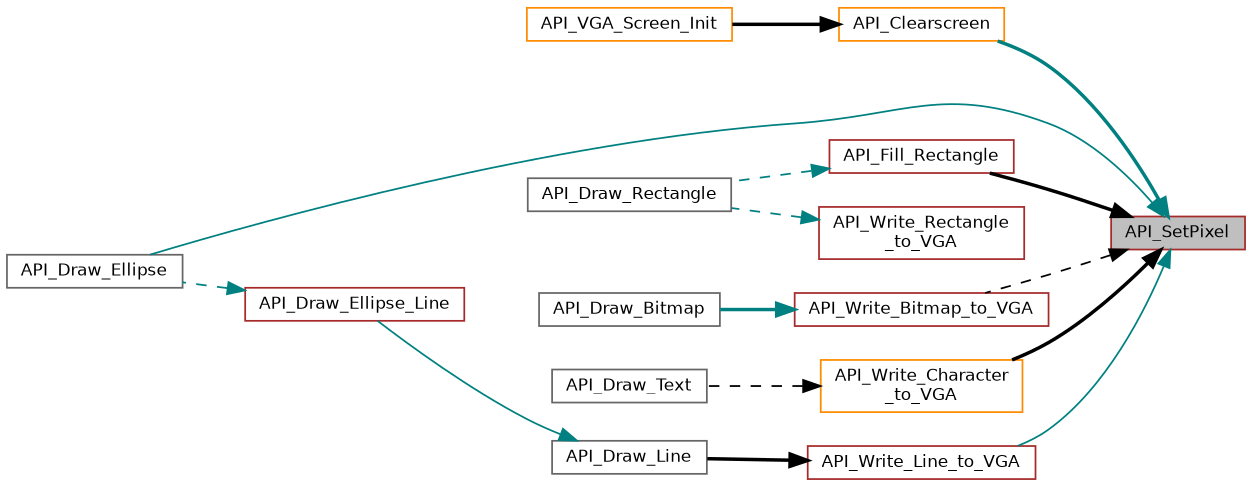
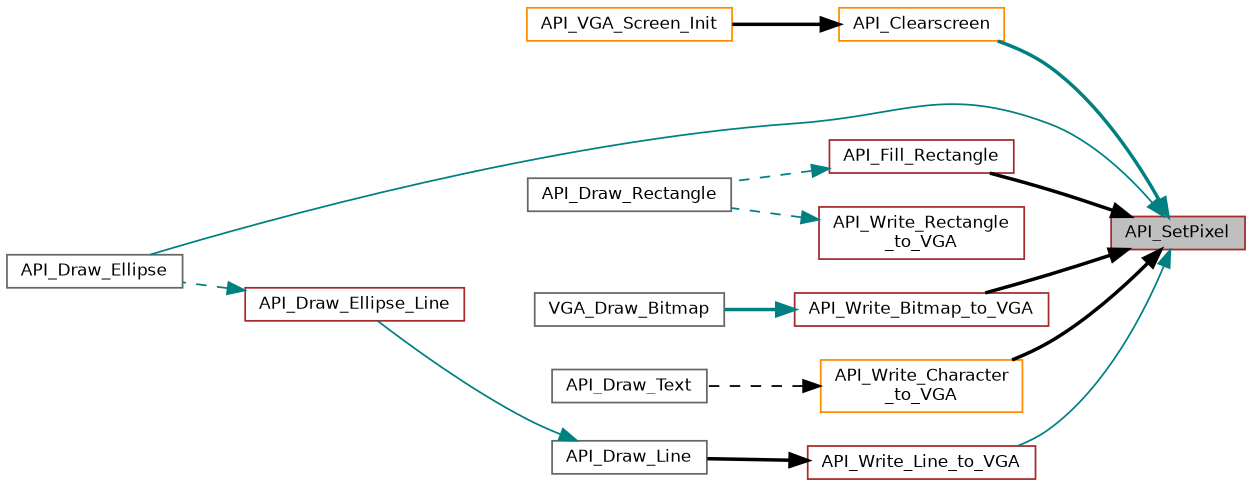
(1048, 275) -> (1048, 275)
(629, 310) -> (629, 310)
